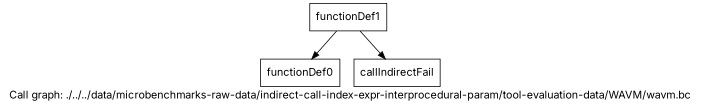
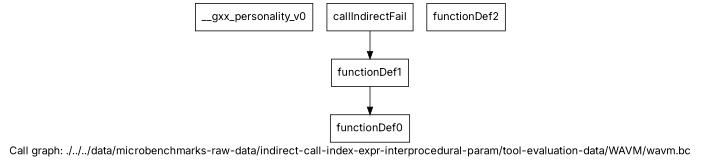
none -> (254, 17)
none -> (466, 17)
(370, 42) -> (370, 41)
